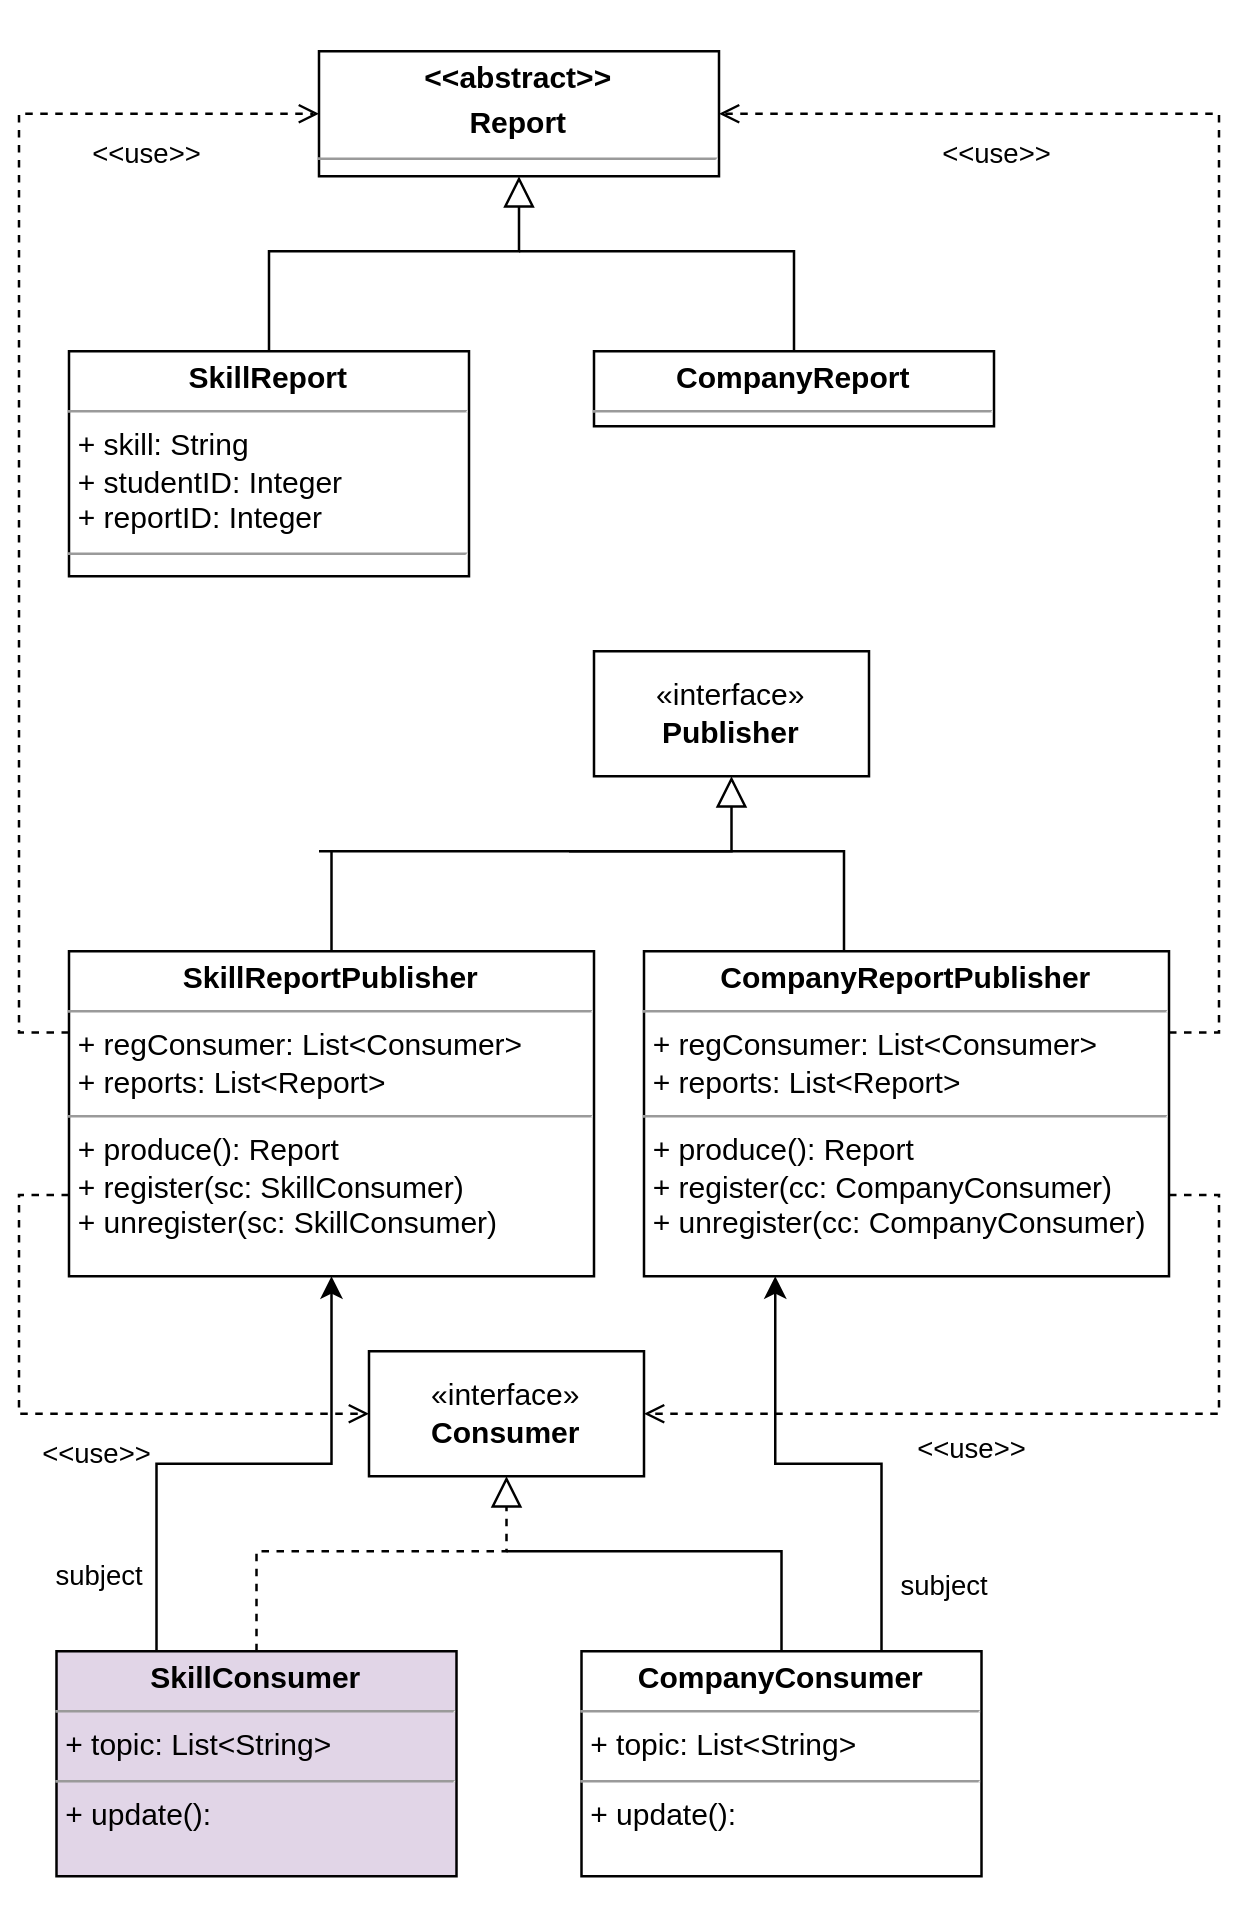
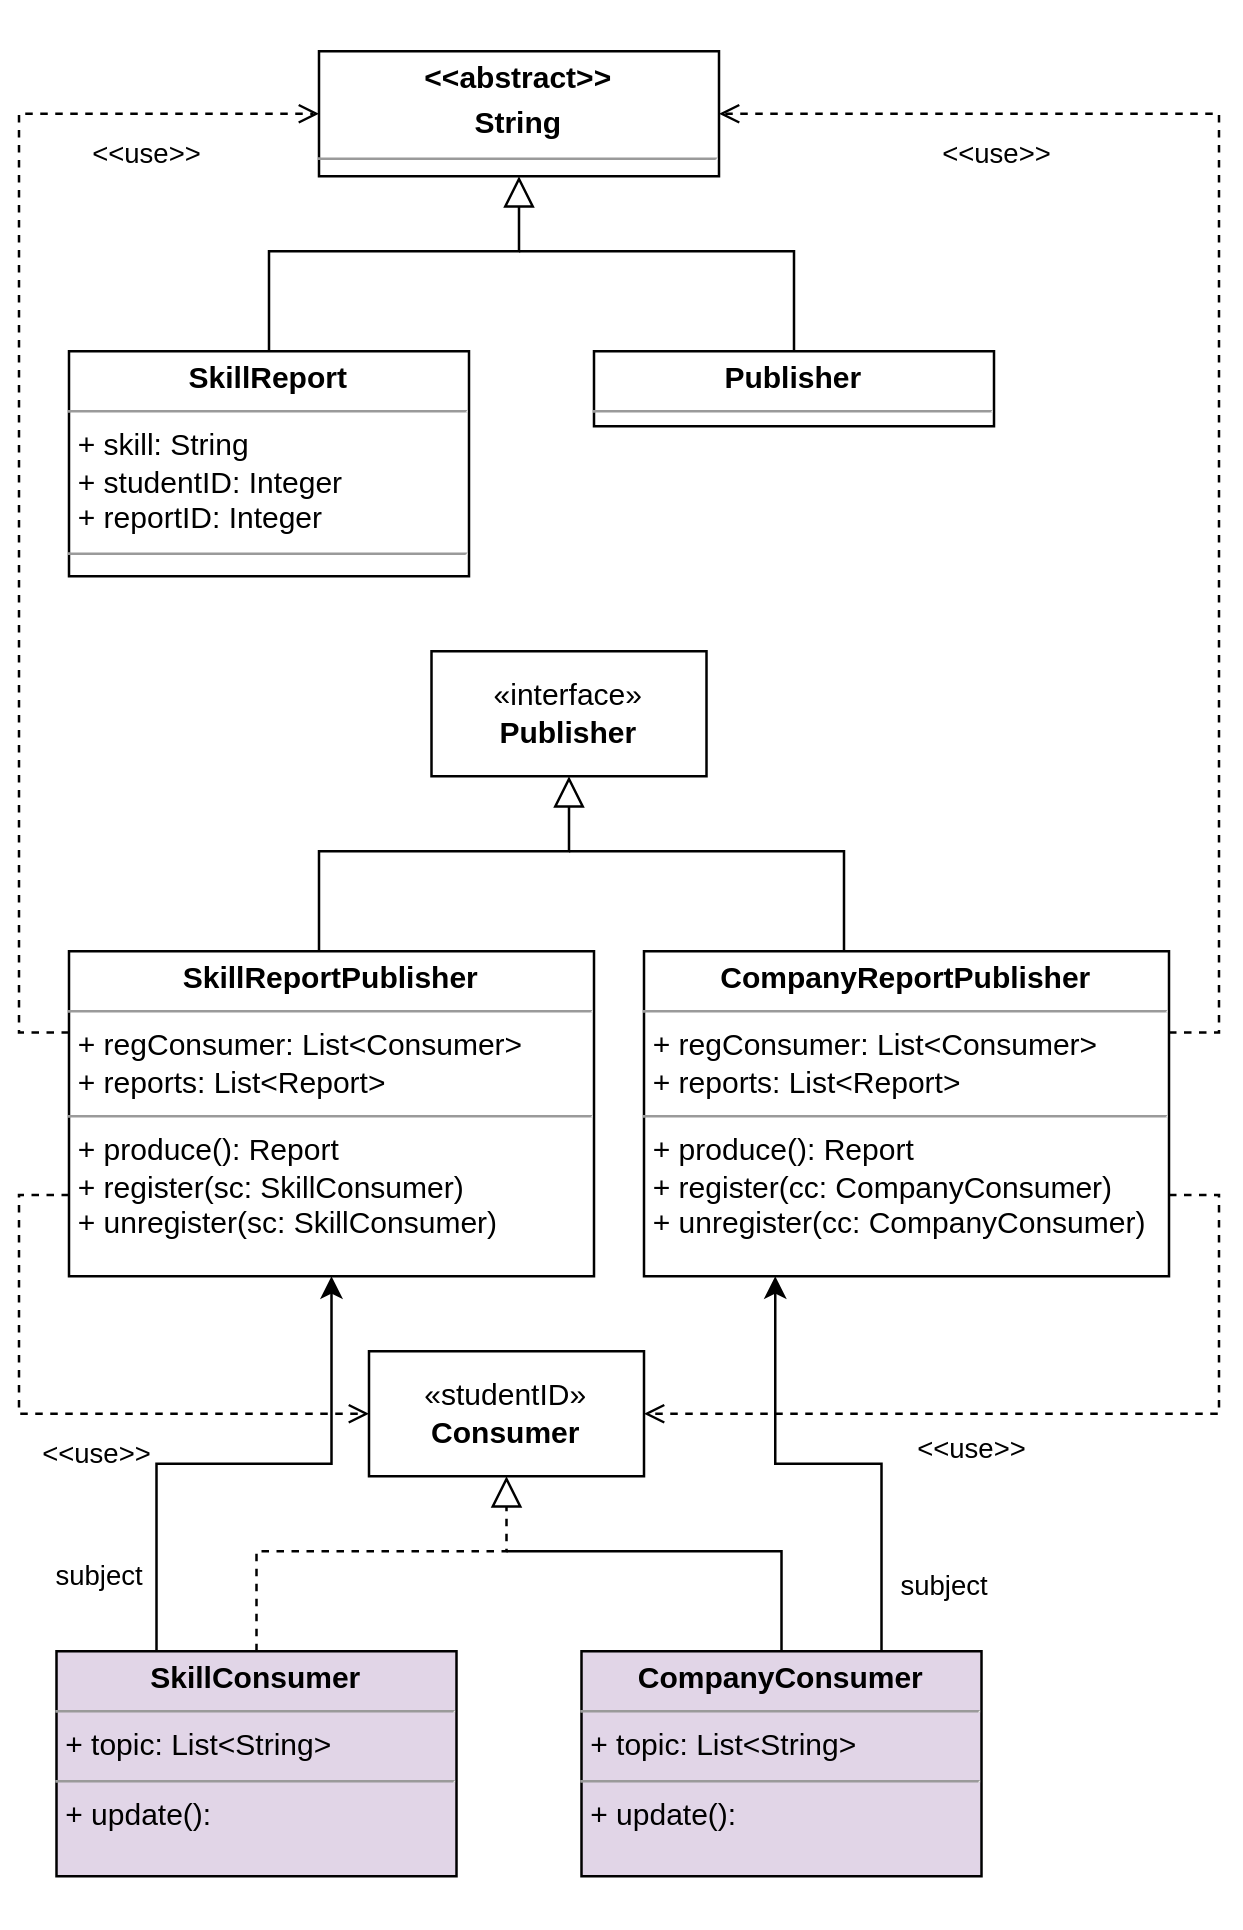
(420, 87) -> (420, 87)
(703, 369) -> (662, 369)
(731, 714) -> (569, 714)
(506, 1414) -> (506, 1414)
(781, 1764) -> (781, 1764)
